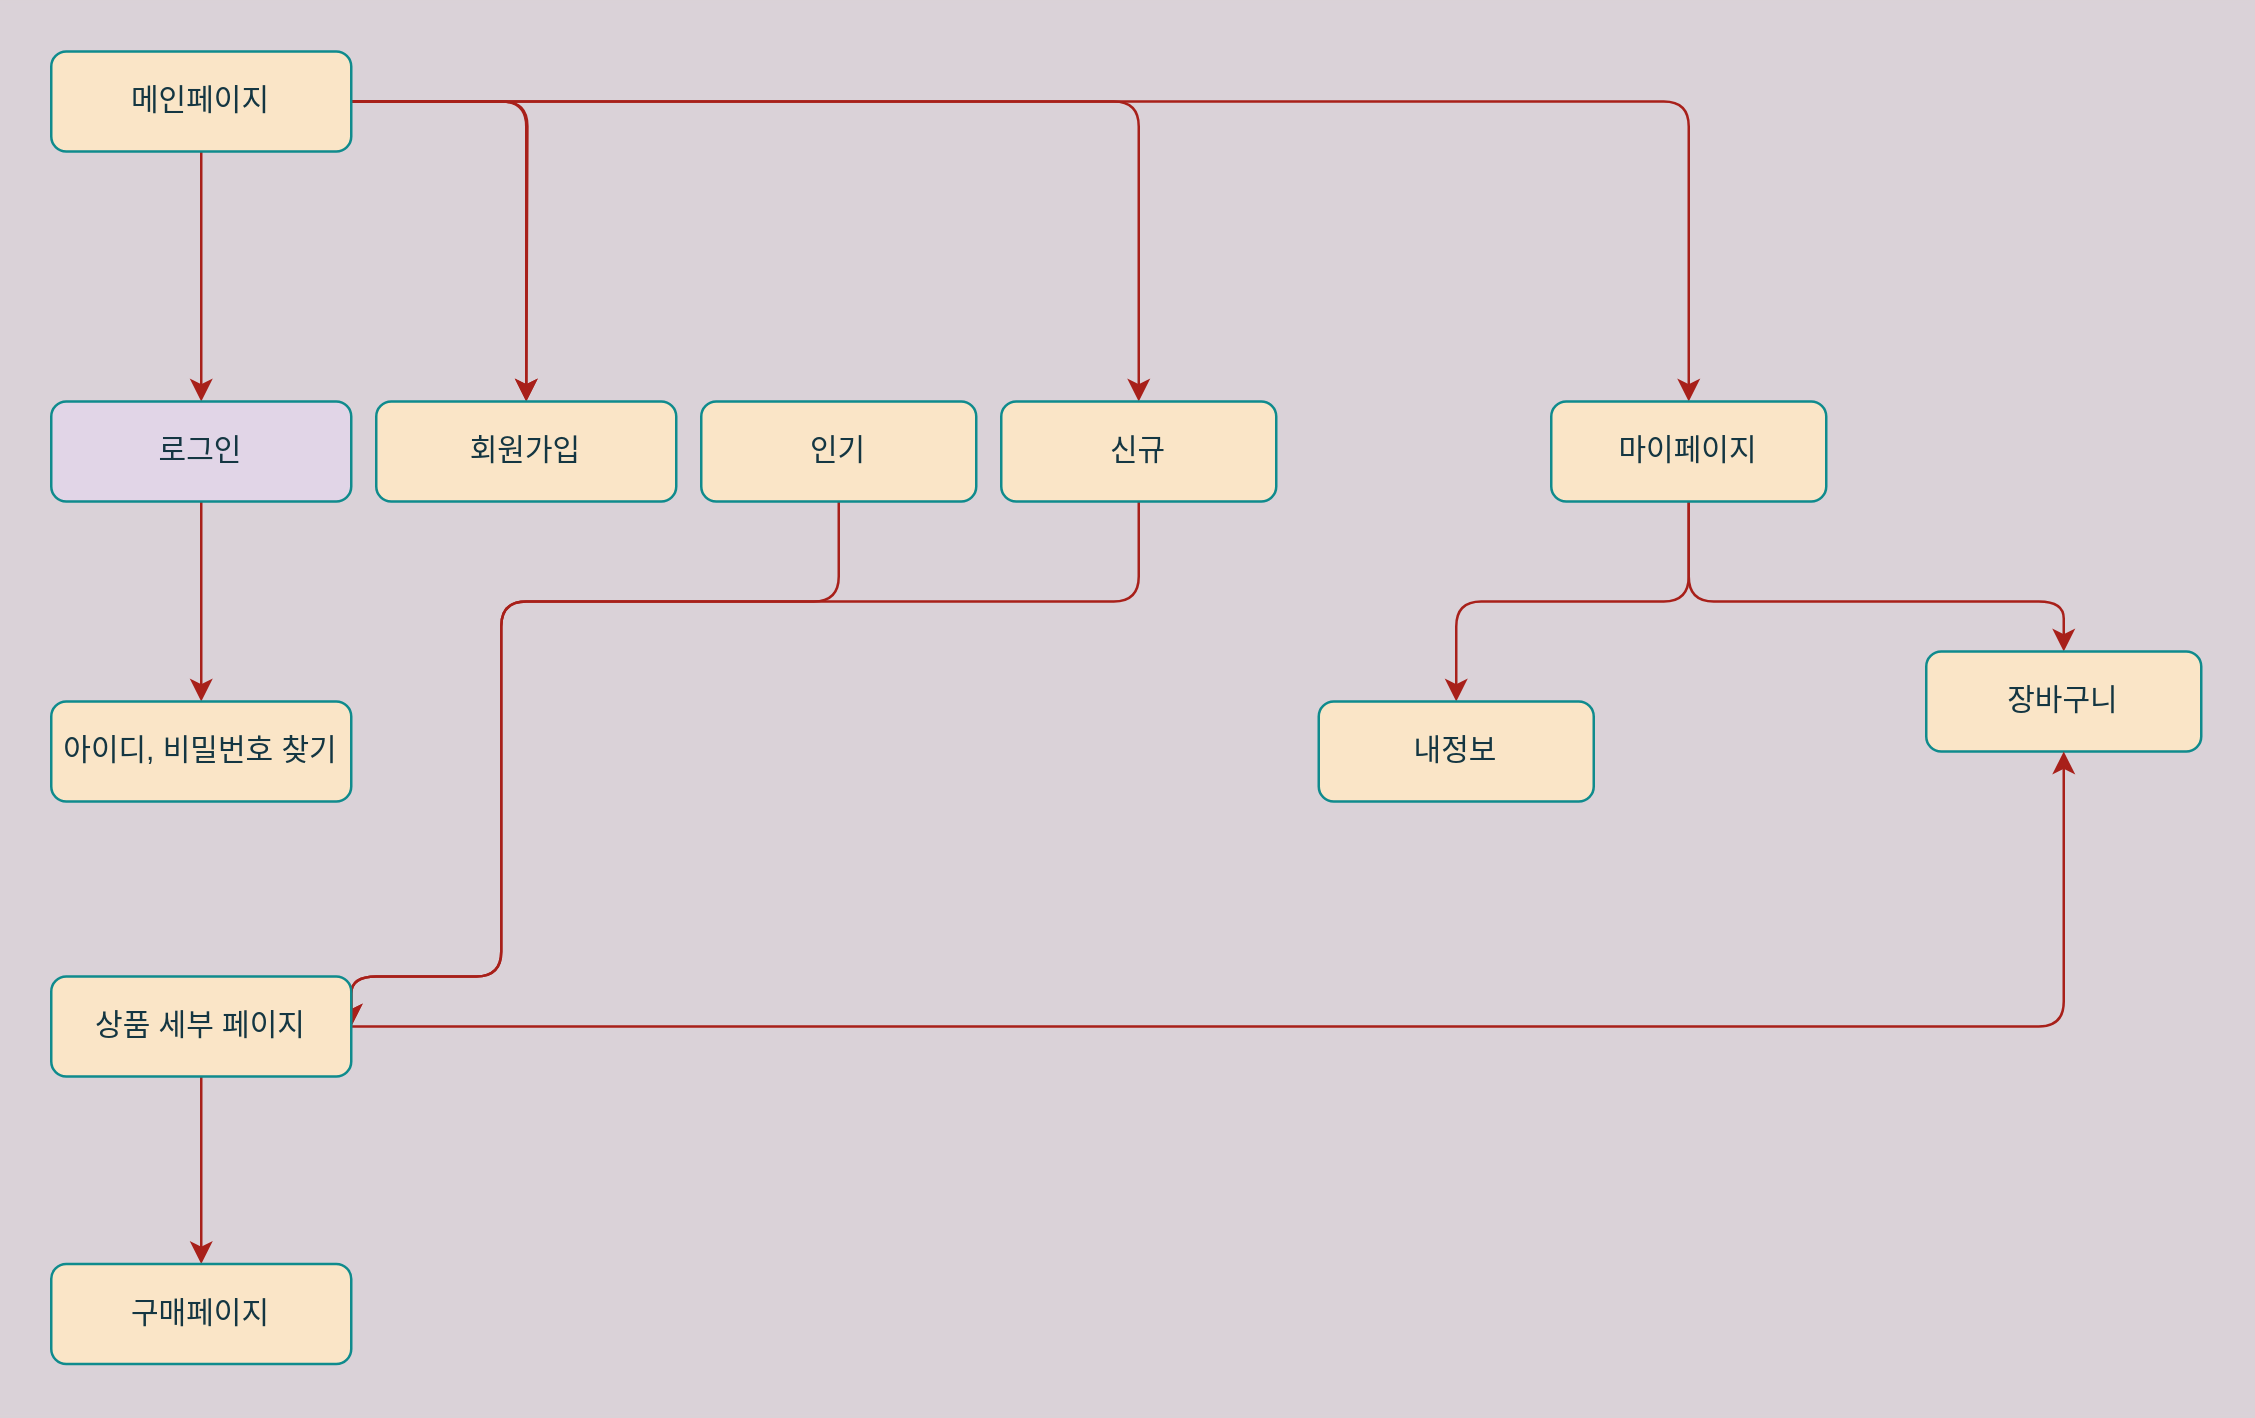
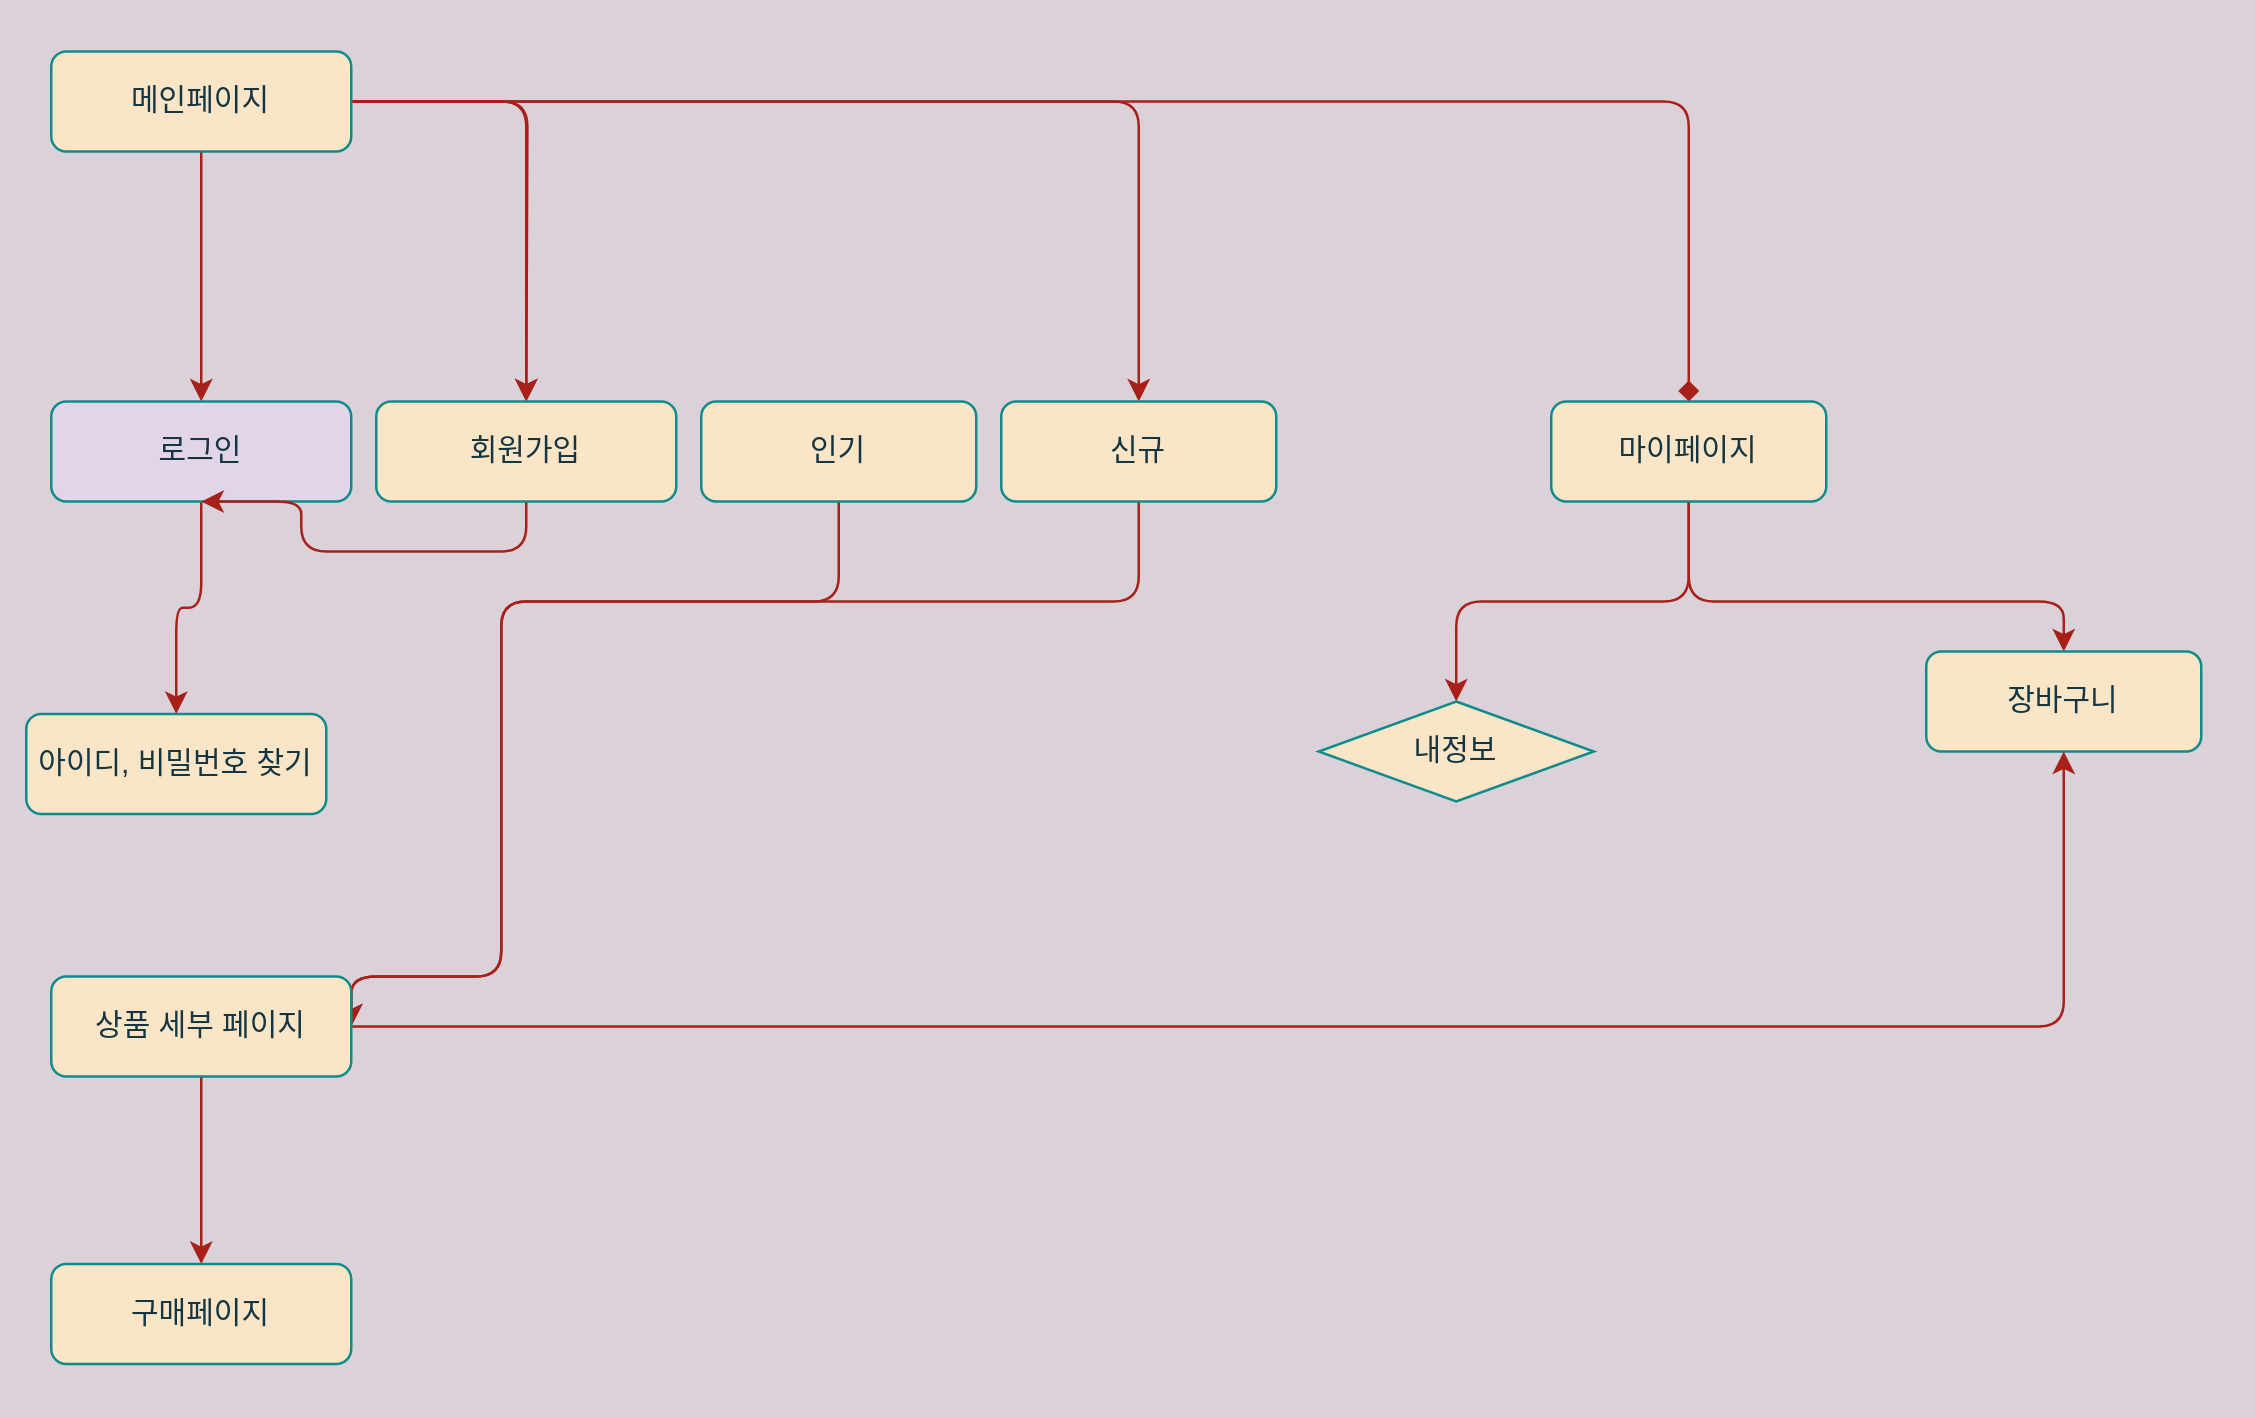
(1689, 382) -> (1689, 381)
none -> (378, 551)
(201, 751) -> (176, 764)
(1456, 751) -> (1456, 751)
